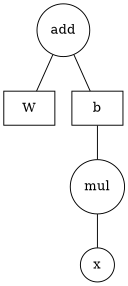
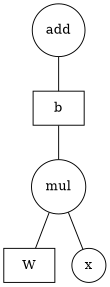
(45, 73) -> (42, 230)
